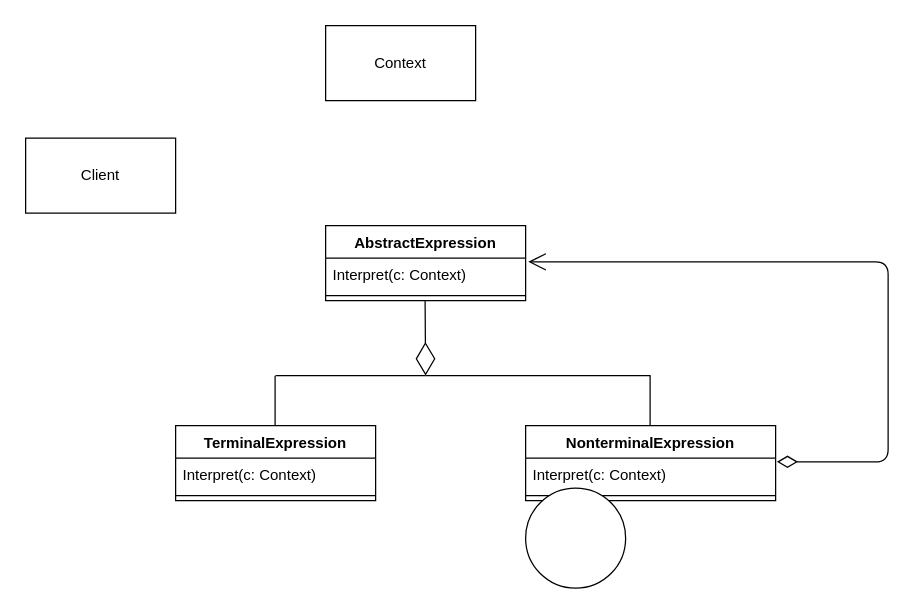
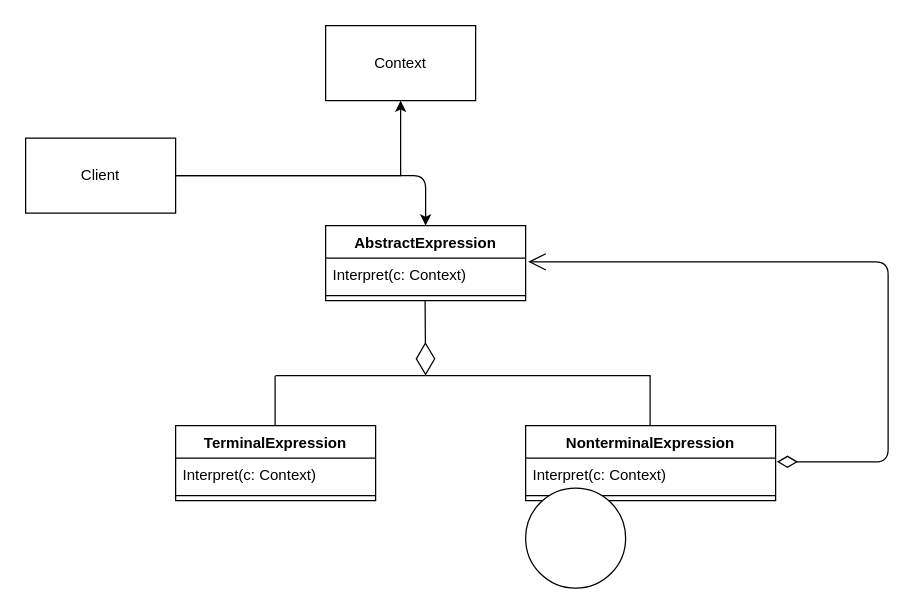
none -> (401, 141)
none -> (426, 189)
